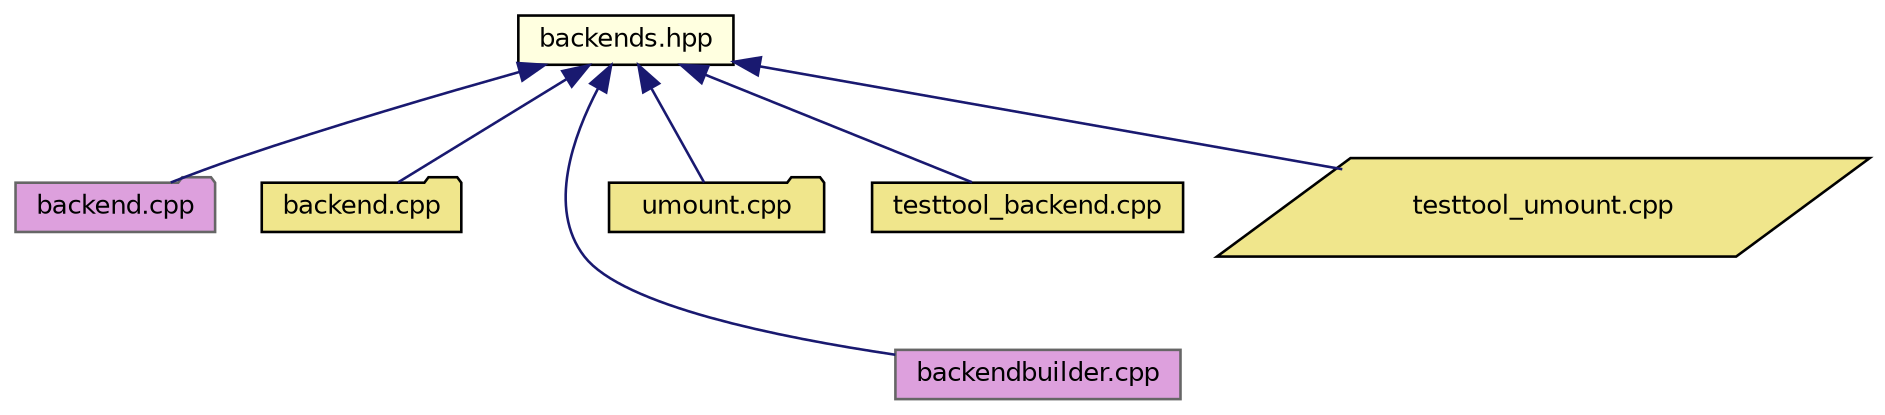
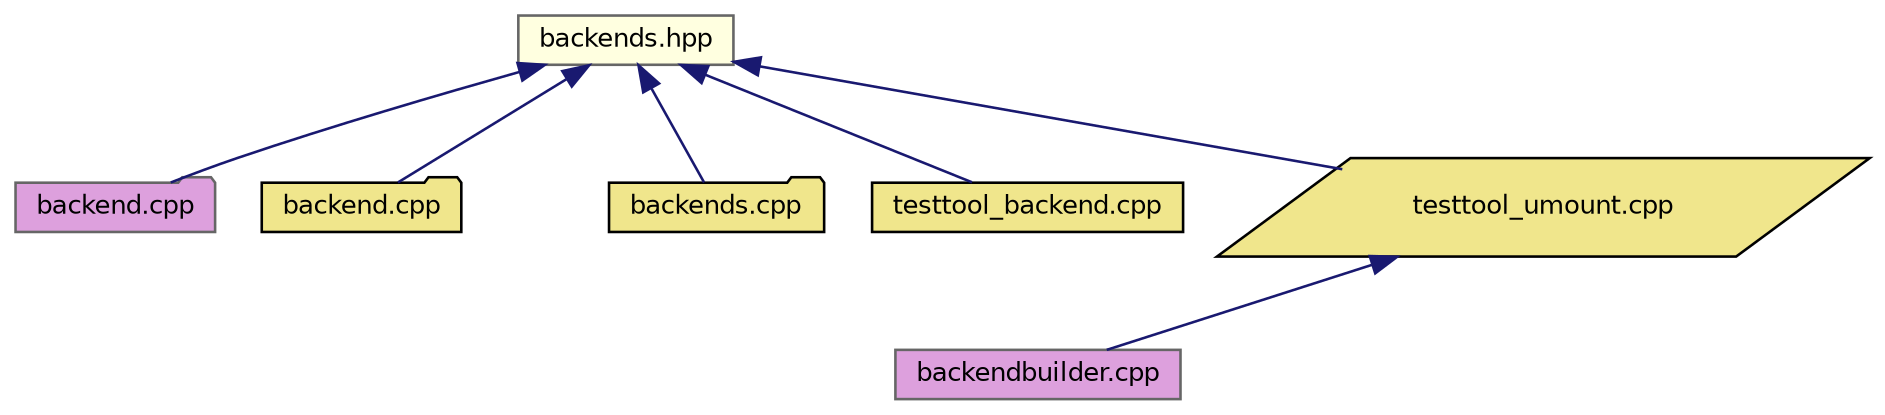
(626, 40) -> (626, 40)
(717, 207) -> (717, 207)
(649, 297) -> (1239, 307)
